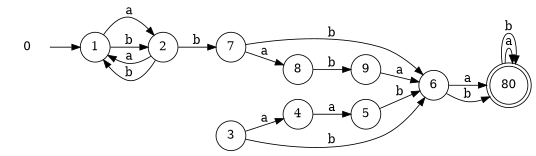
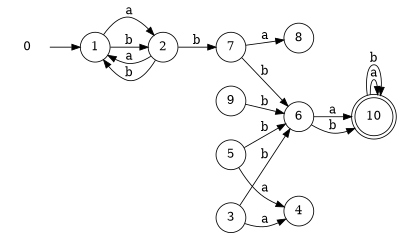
(328, 70) -> none
(400, 71) -> (265, 102)
(509, 85) -> (374, 117)
(328, 114) -> (257, 191)
